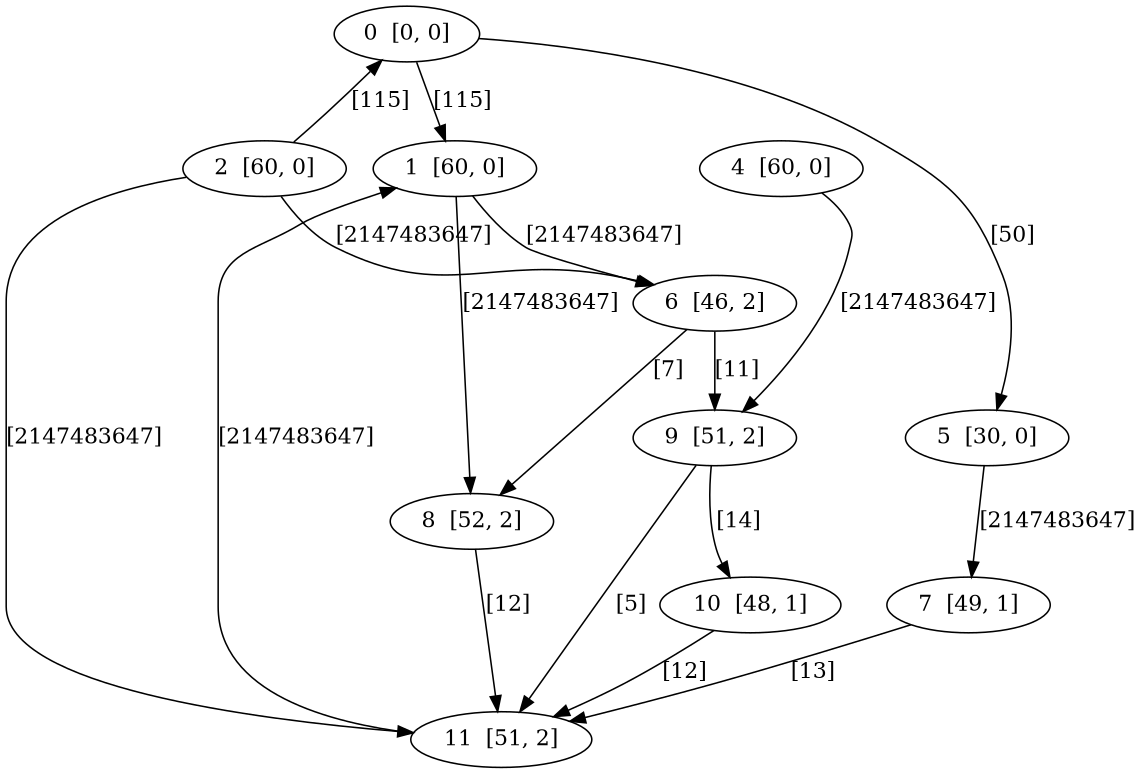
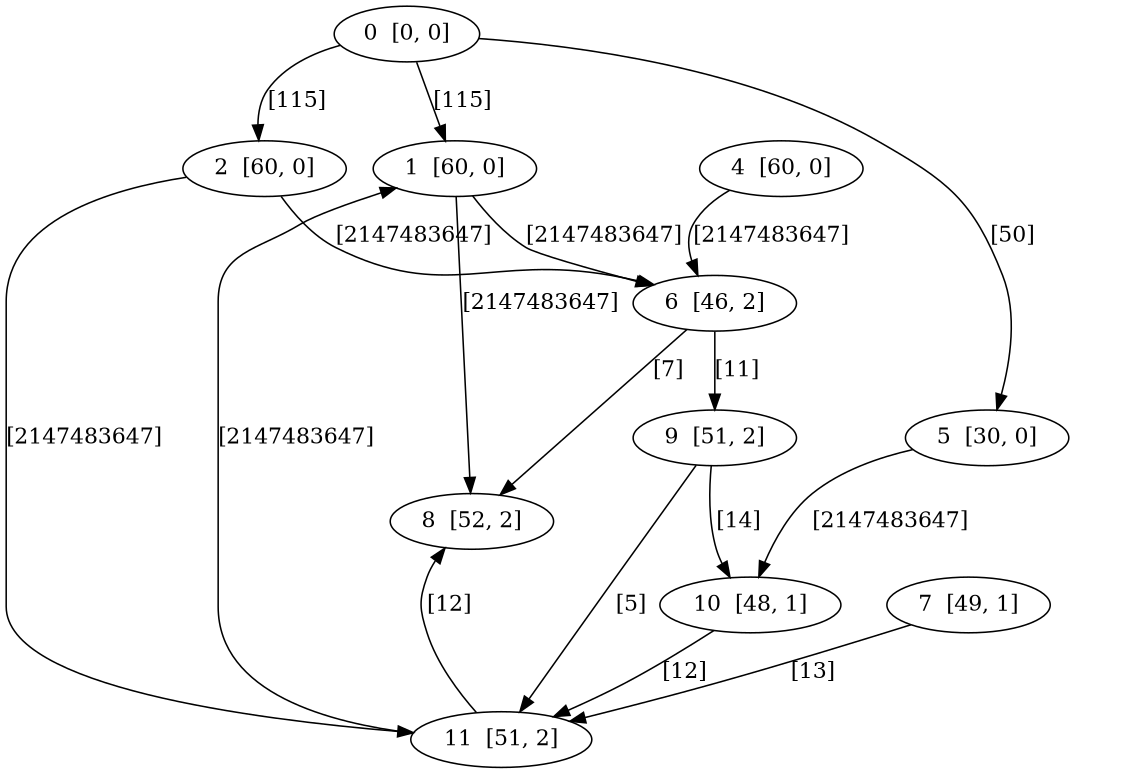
(333, 107) -> (285, 72)
(829, 302) -> (696, 219)
(979, 514) -> (823, 486)
(486, 623) -> (430, 642)
